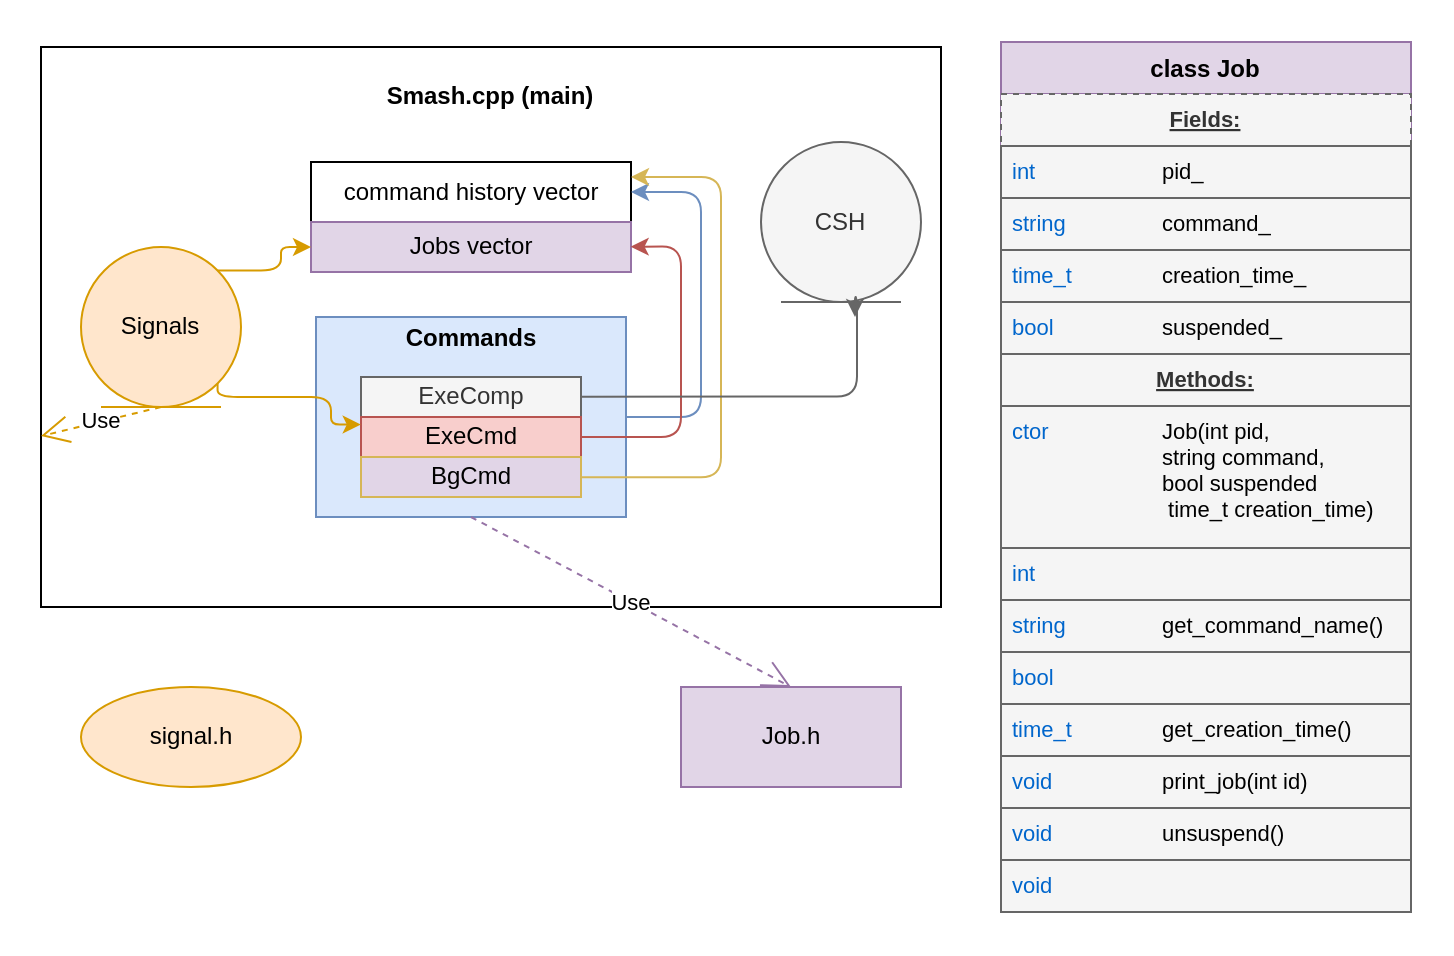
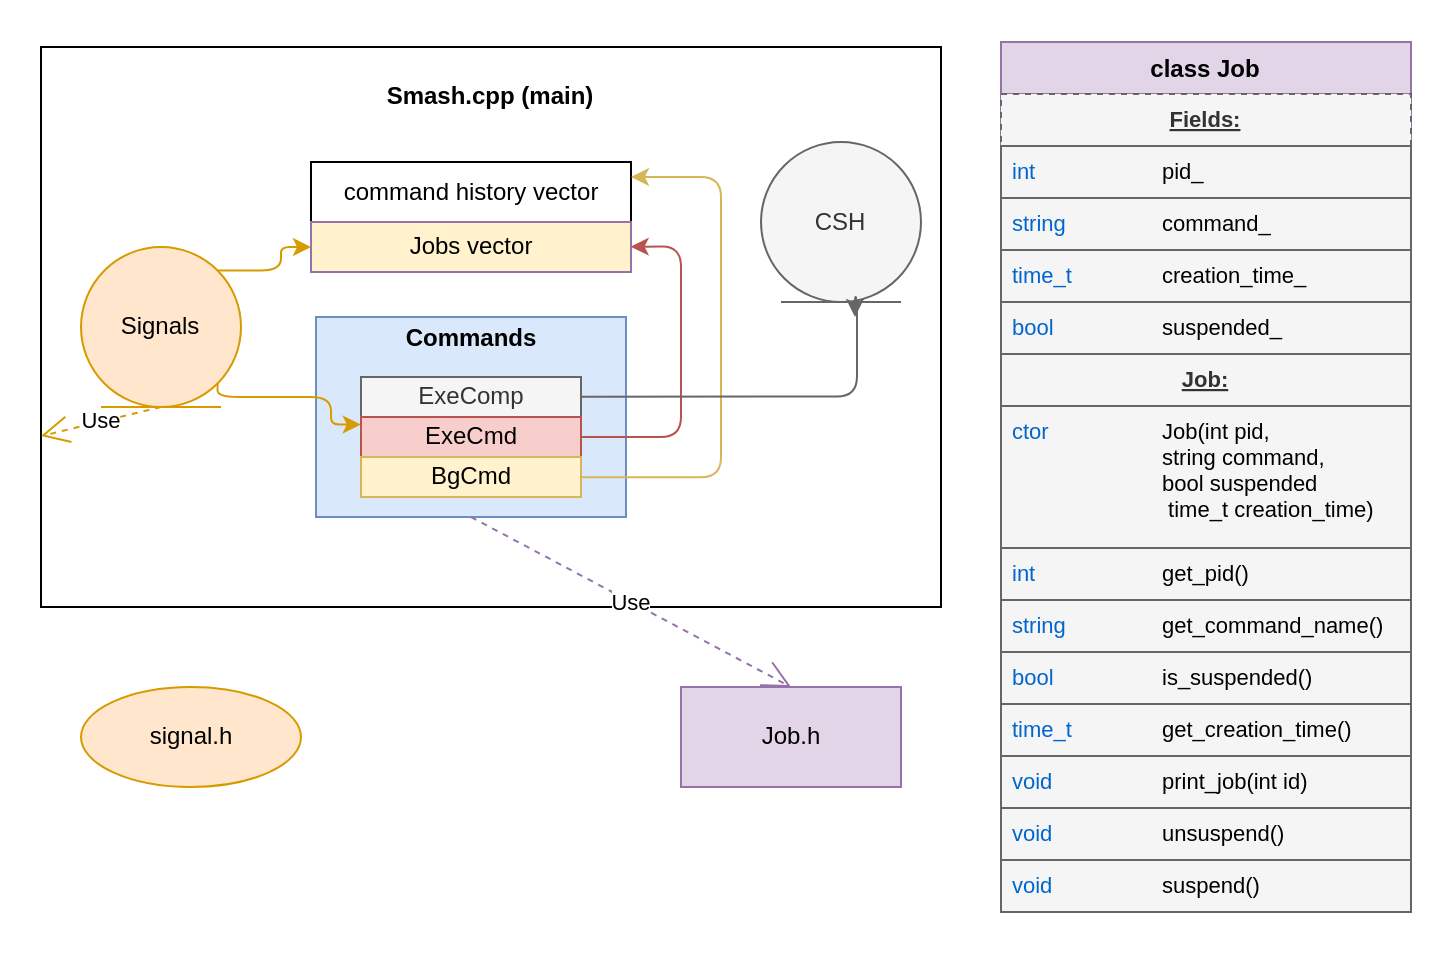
(471, 247) -> (471, 247)
(701, 314) -> none
(1205, 380) -> (1205, 380)
(471, 477) -> (471, 477)
none -> (1281, 574)
none -> (1281, 678)
none -> (1281, 886)
